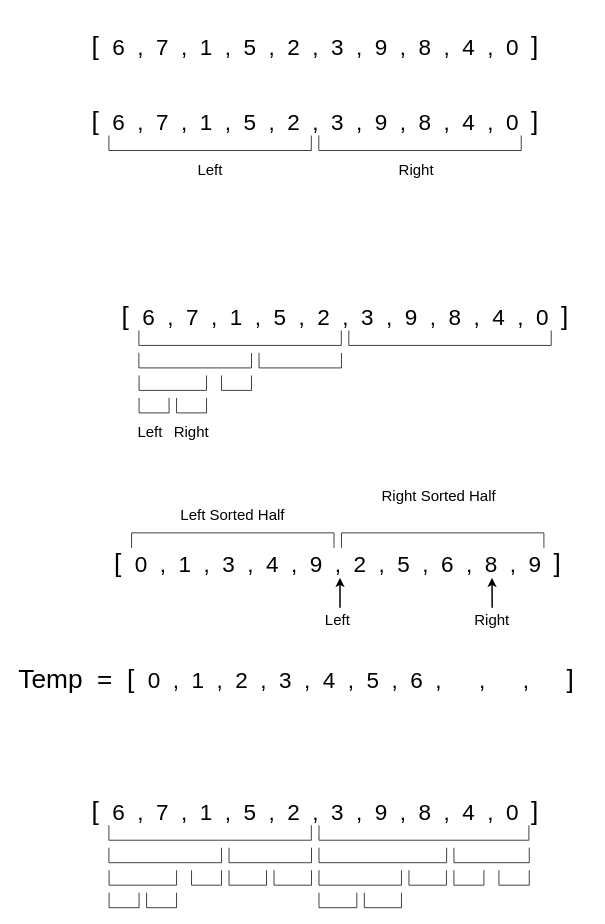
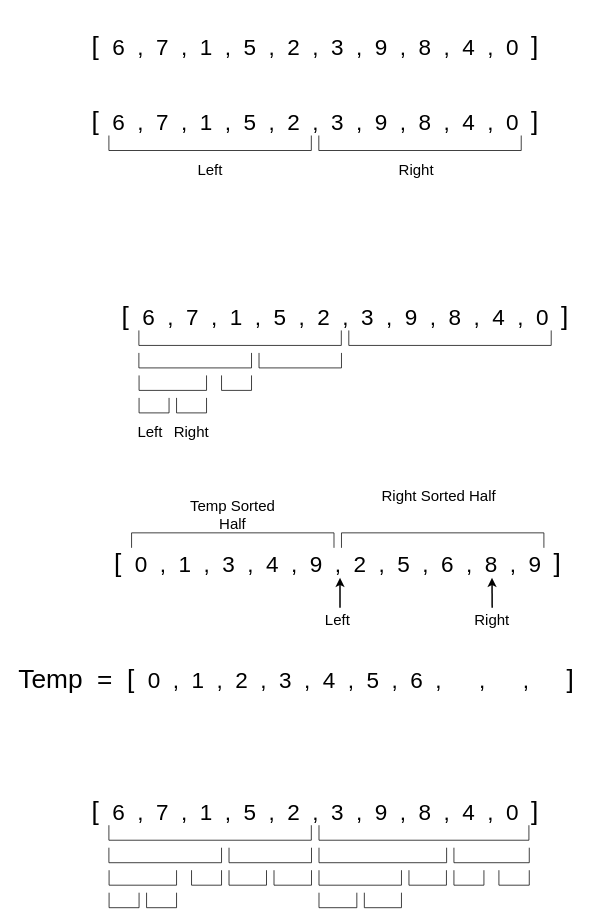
(233, 514) -> (233, 514)
